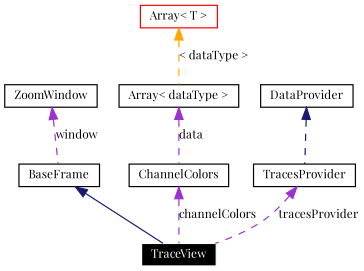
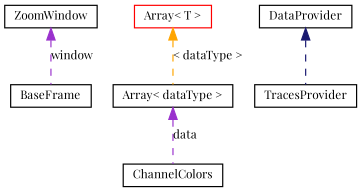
(179, 255) -> none
